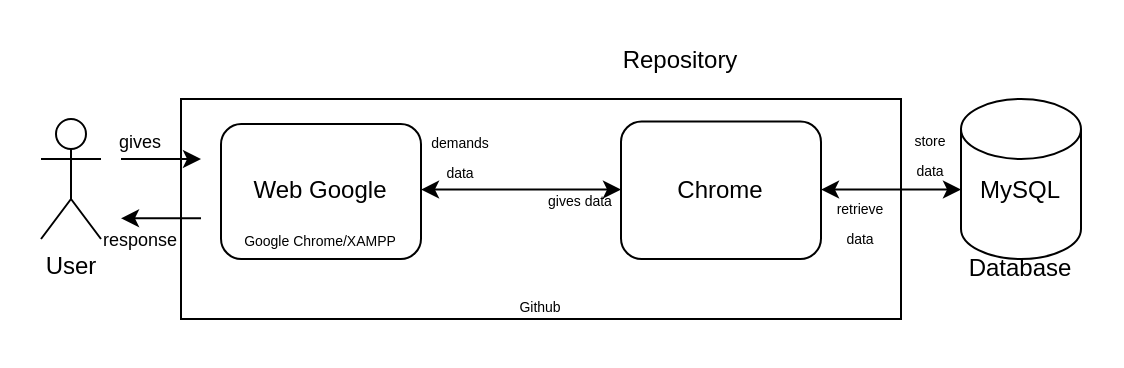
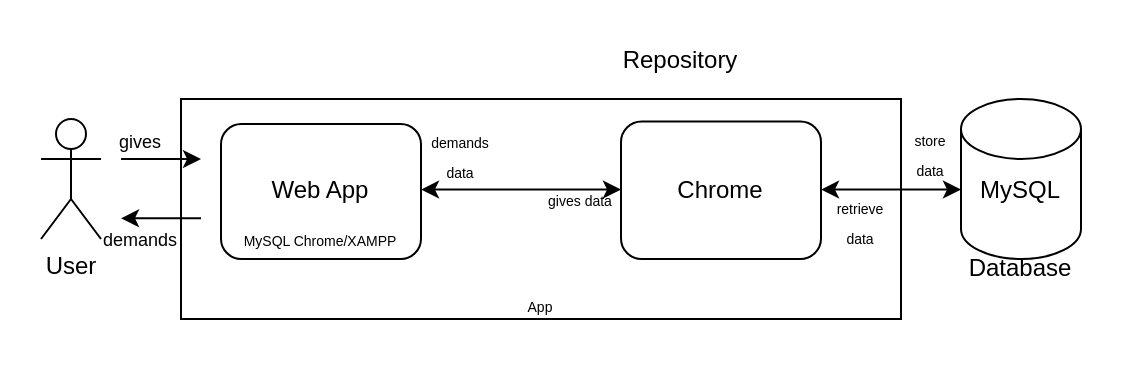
(321, 191) -> (321, 191)
(141, 239) -> (141, 239)
(321, 239) -> (321, 239)
(541, 305) -> (541, 305)
